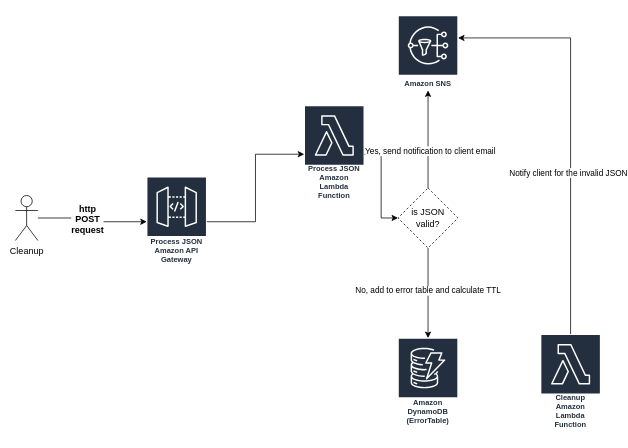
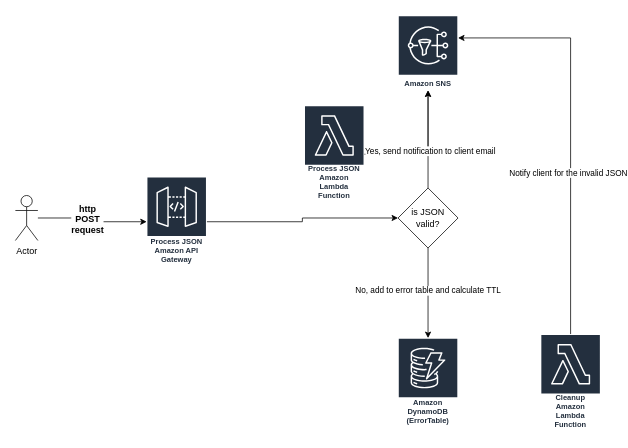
(255, 167) -> (314, 218)
(381, 183) -> (380, 154)
(428, 218) -> (428, 218)
(27, 251) -> (27, 251)
